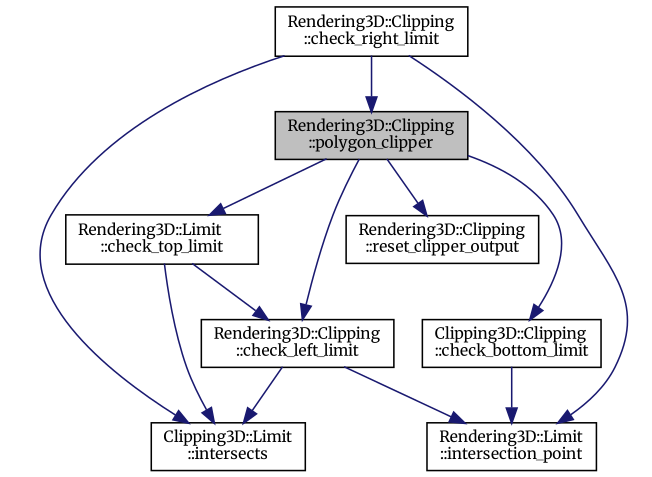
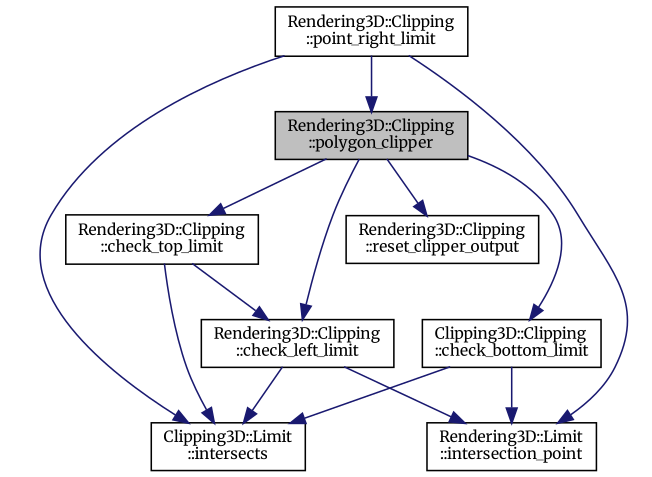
(372, 32) -> (372, 32)
(162, 240) -> (162, 240)
none -> (374, 394)
